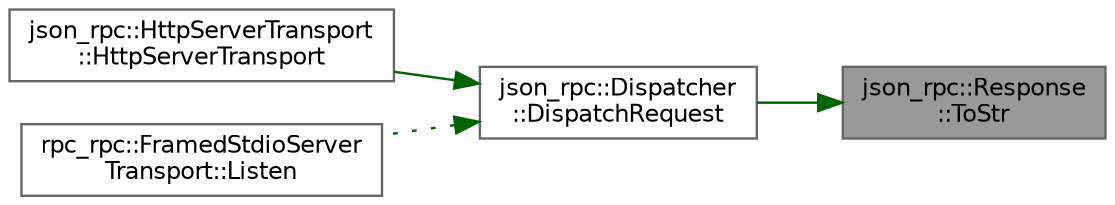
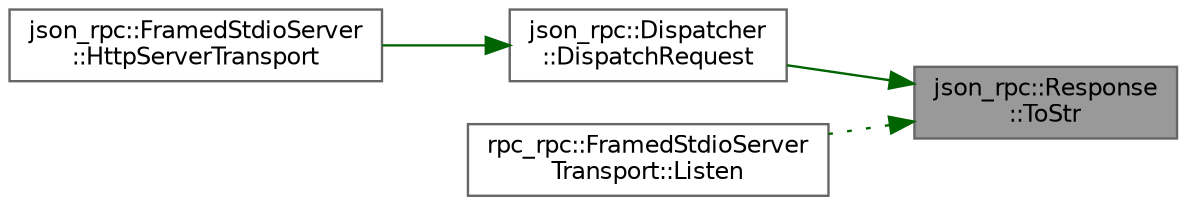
(202, 45) -> (196, 45)
(418, 130) -> (859, 130)
